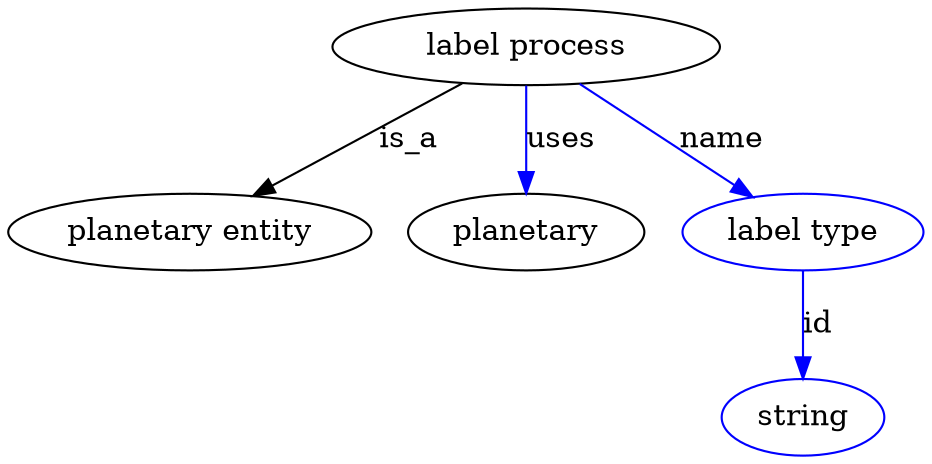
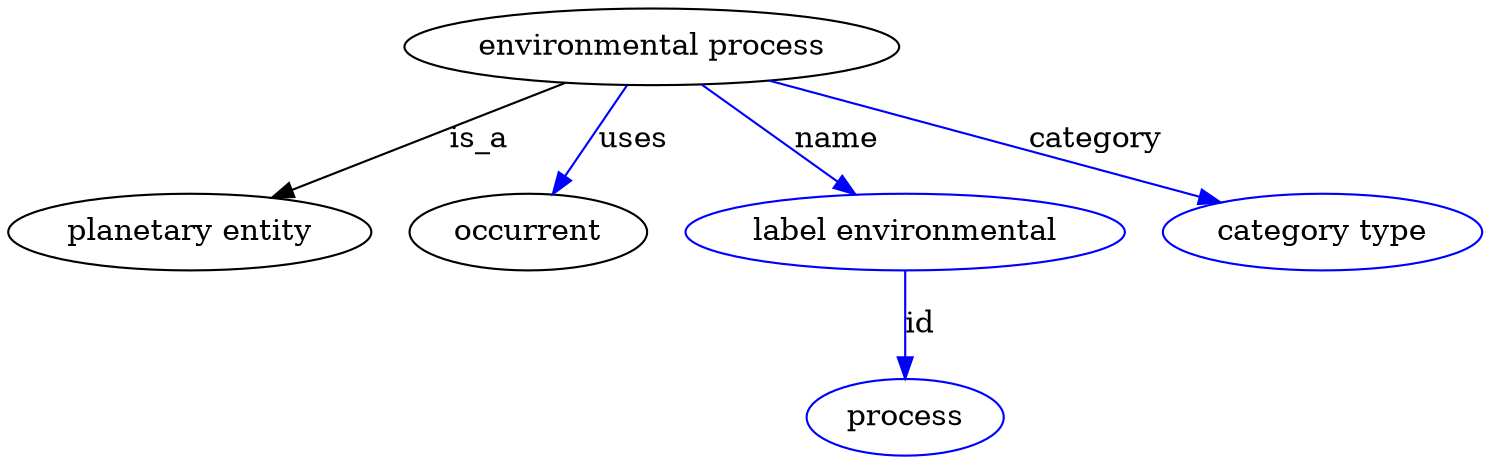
(526, 47) -> (652, 47)
(526, 232) -> (528, 232)
(803, 232) -> (905, 232)
none -> (1323, 232)
(803, 417) -> (905, 417)
